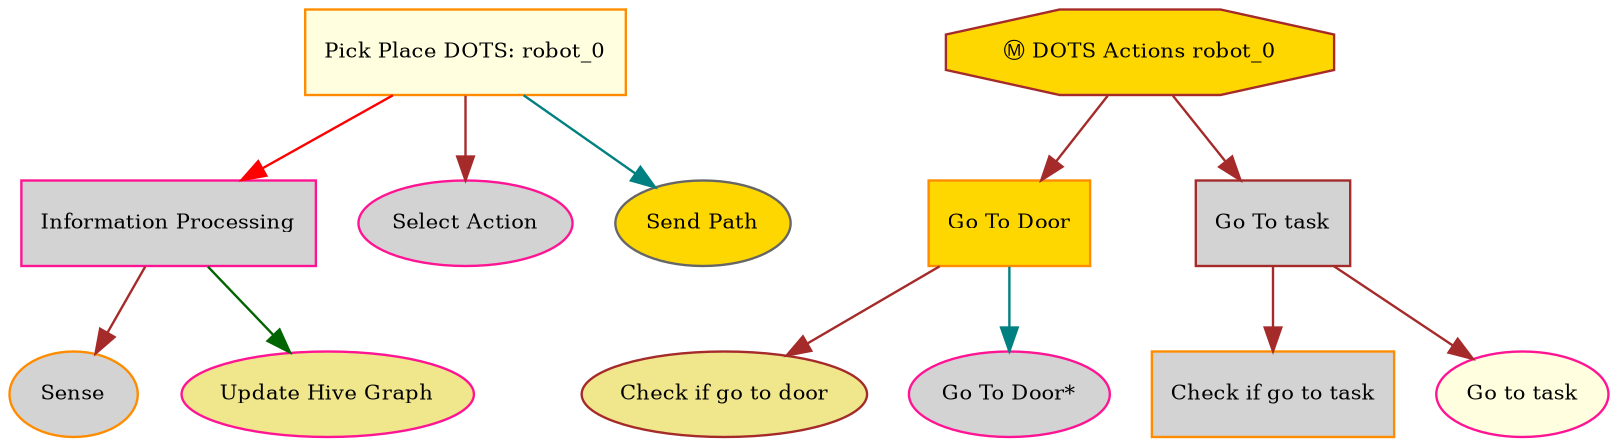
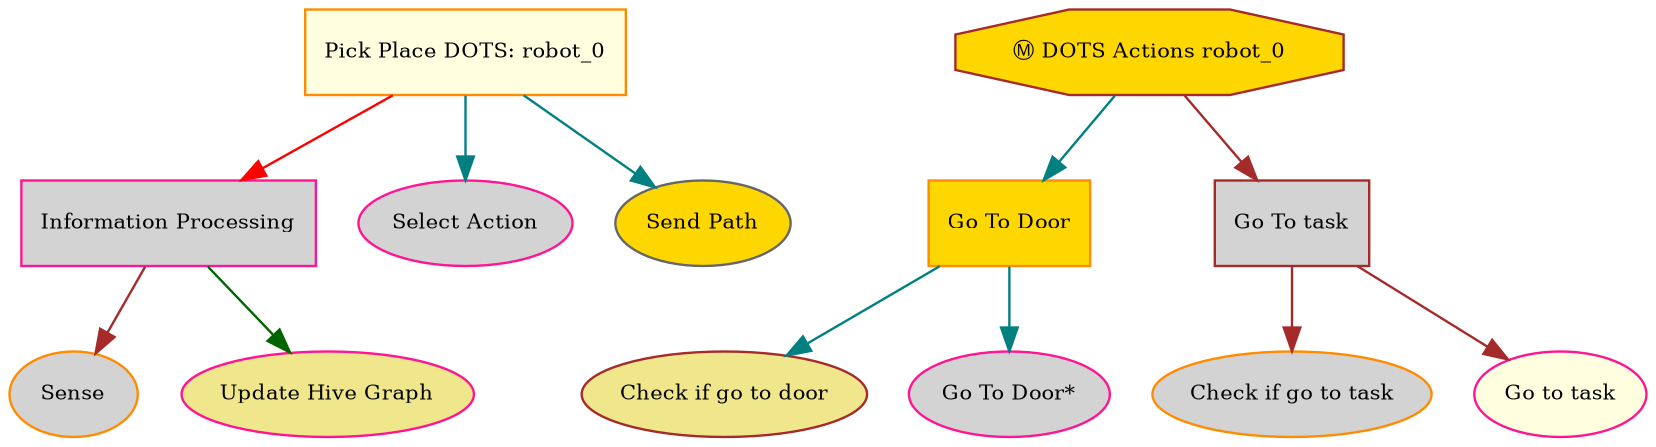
(466, 126) -> (466, 126)
(1082, 128) -> (1087, 129)
(874, 305) -> (874, 305)
(1273, 394) -> (1292, 394)
